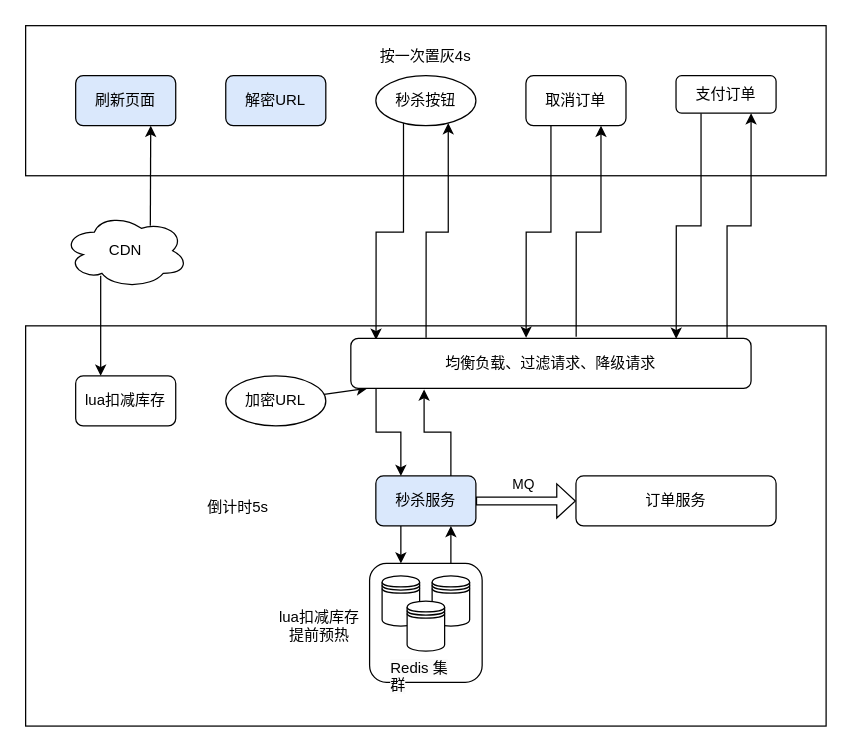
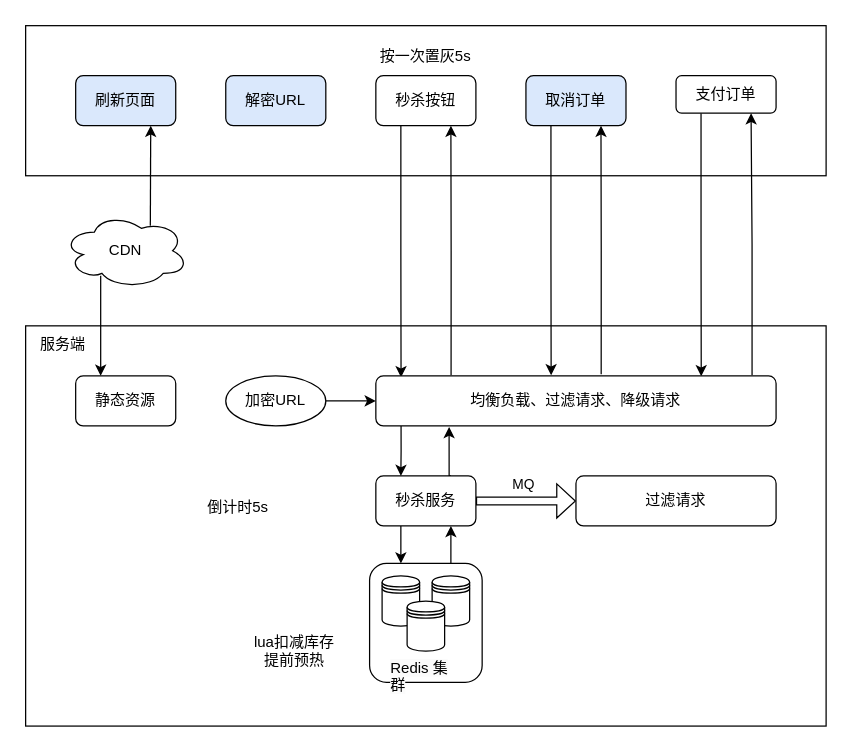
(426, 57) -> (426, 57)
(426, 101) -> (426, 101)
(576, 101) -> (576, 101)
none -> (63, 344)
(551, 363) -> (576, 401)
(126, 401) -> (126, 401)
(426, 501) -> (426, 501)
(676, 501) -> (676, 501)
(319, 626) -> (294, 651)
